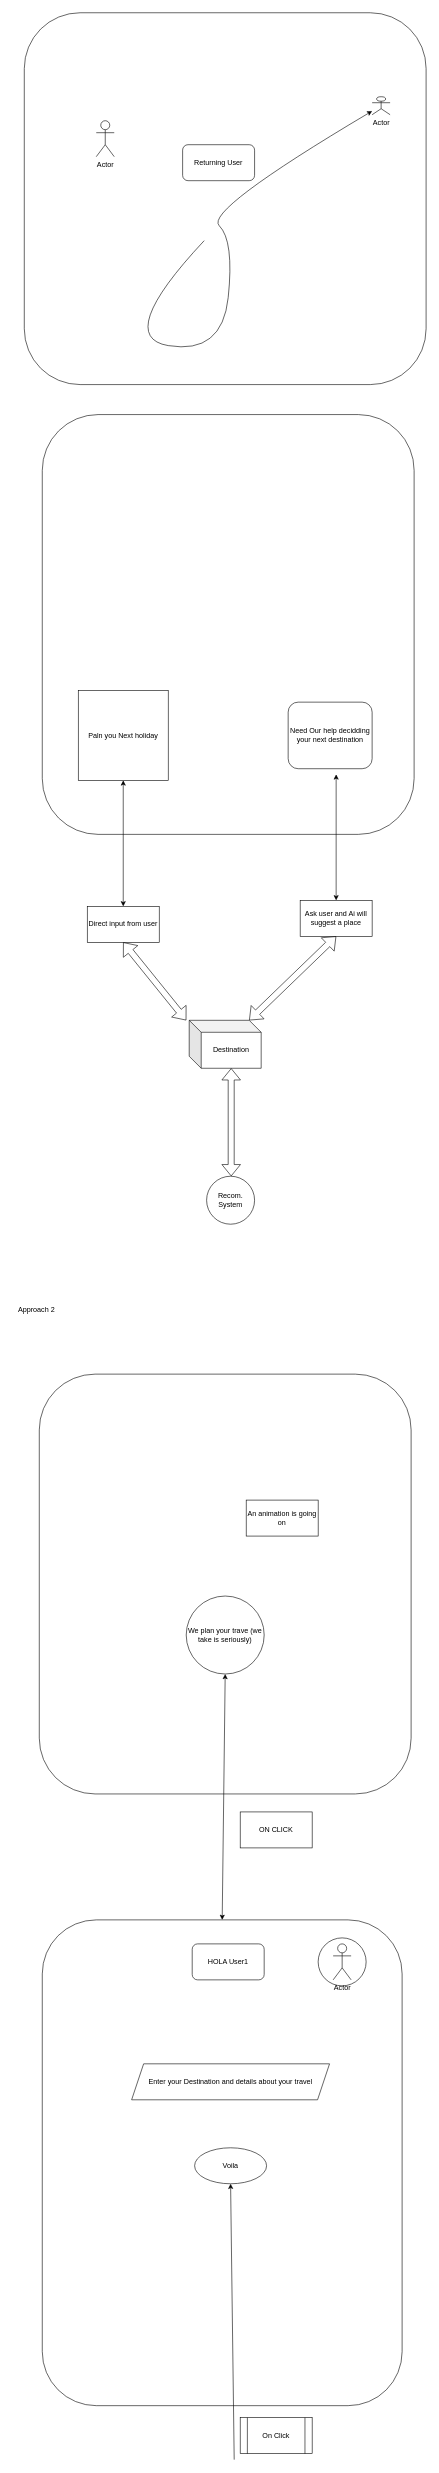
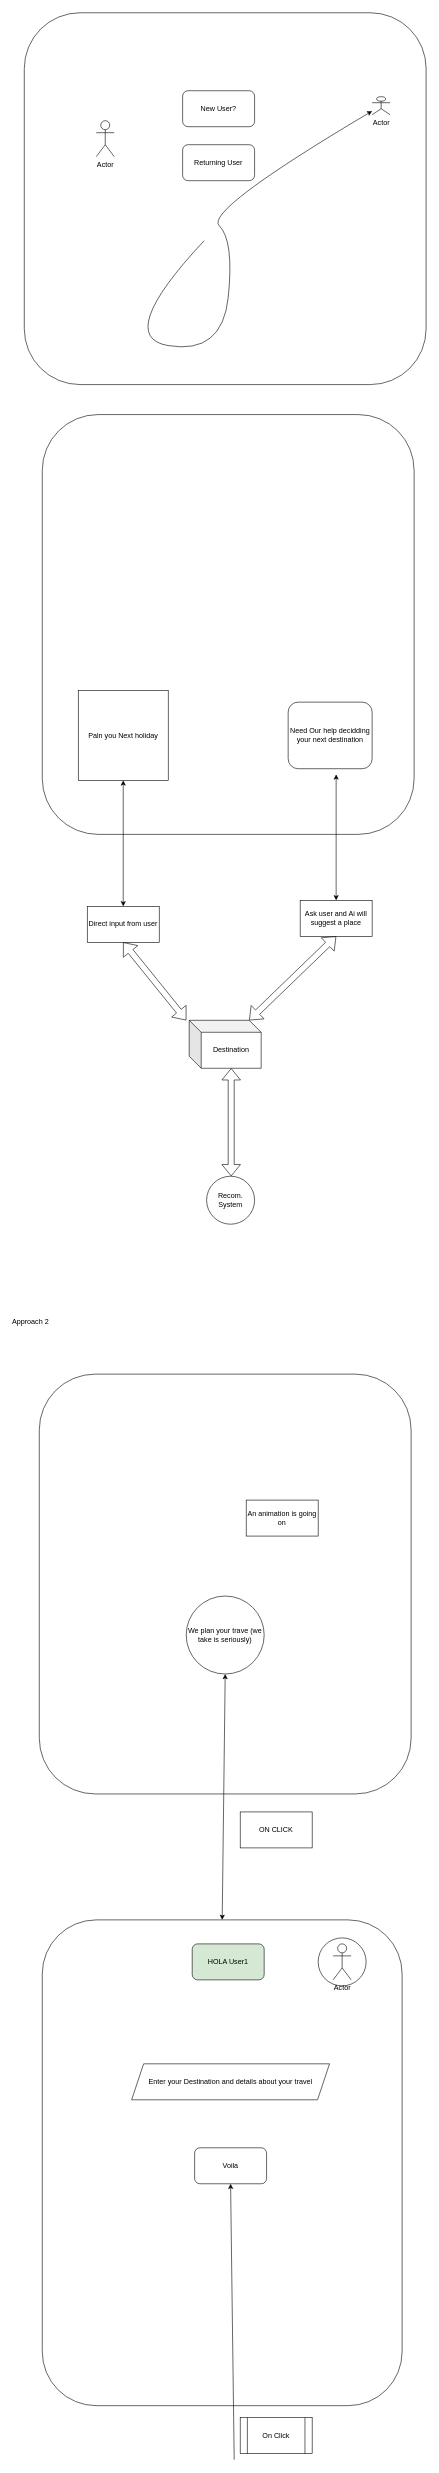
none -> (219, 108)
(36, 1314) -> (30, 1326)
(228, 1962) -> (228, 1962)
(231, 2166) -> (231, 2166)
